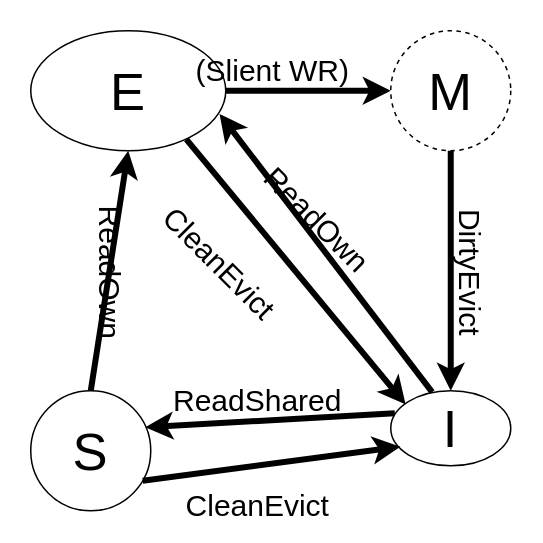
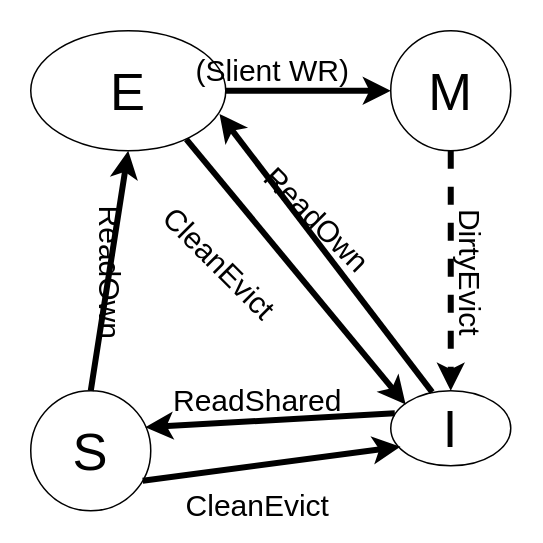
(451, 91) -> (451, 91)
(451, 177) -> (451, 177)
